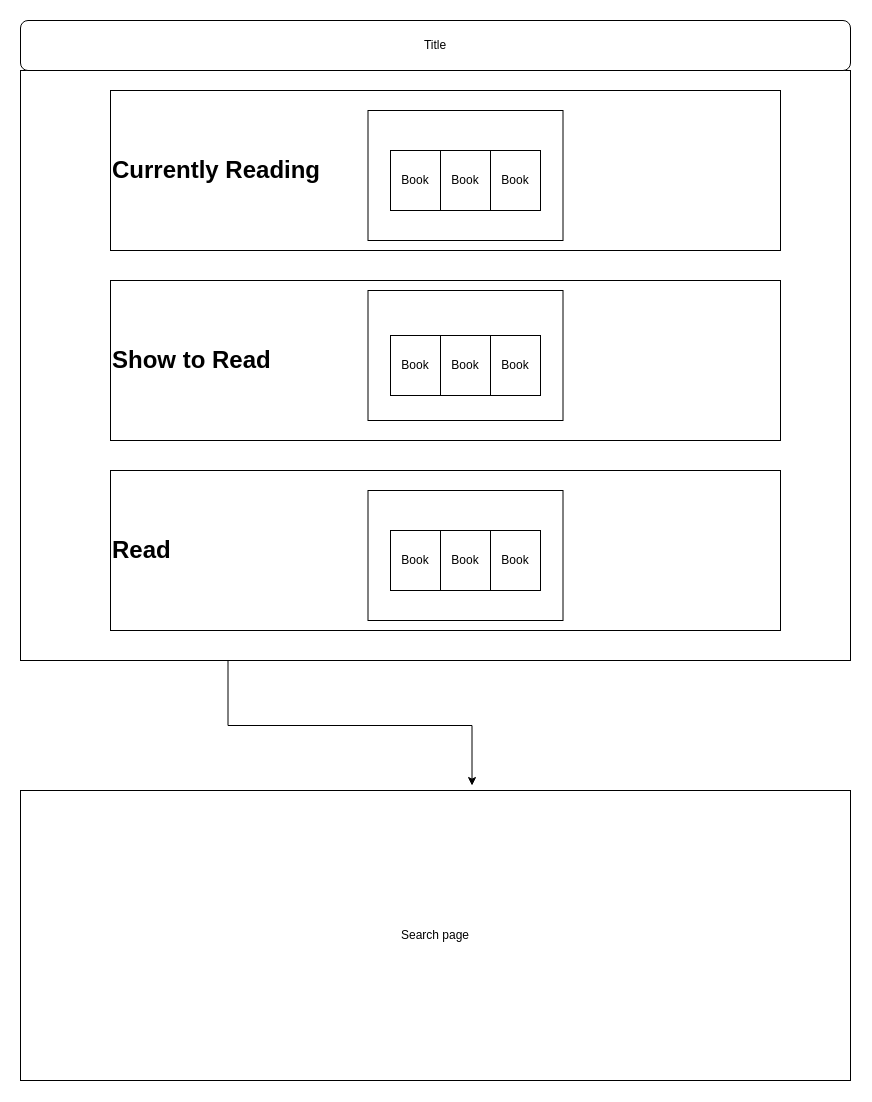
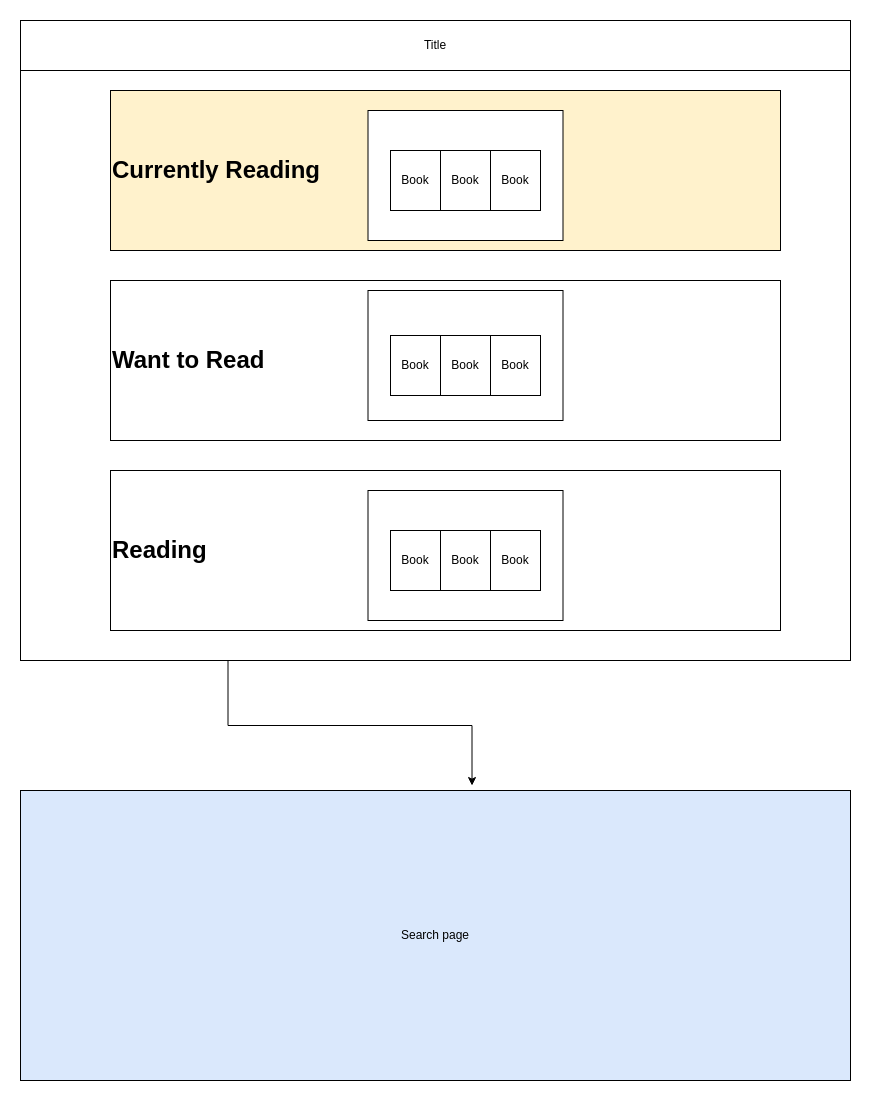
(436, 46) -> (436, 46)
(165, 171) -> (165, 171)
(150, 361) -> (150, 361)
(126, 551) -> (134, 551)
(436, 936) -> (436, 936)
